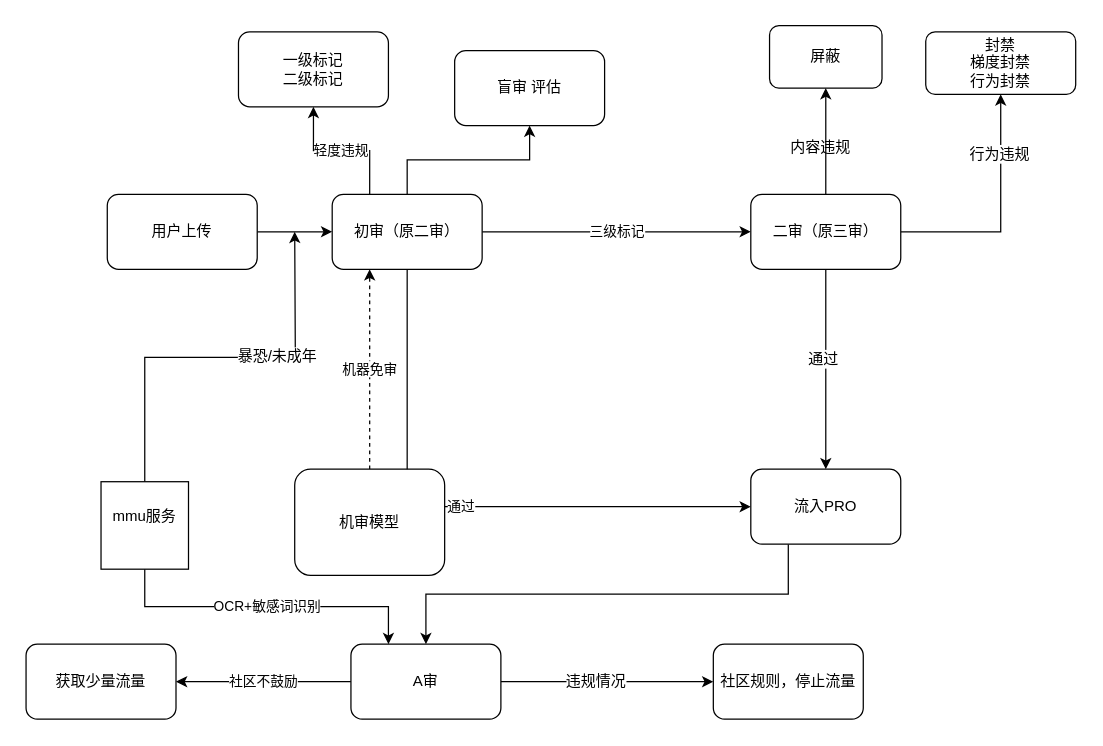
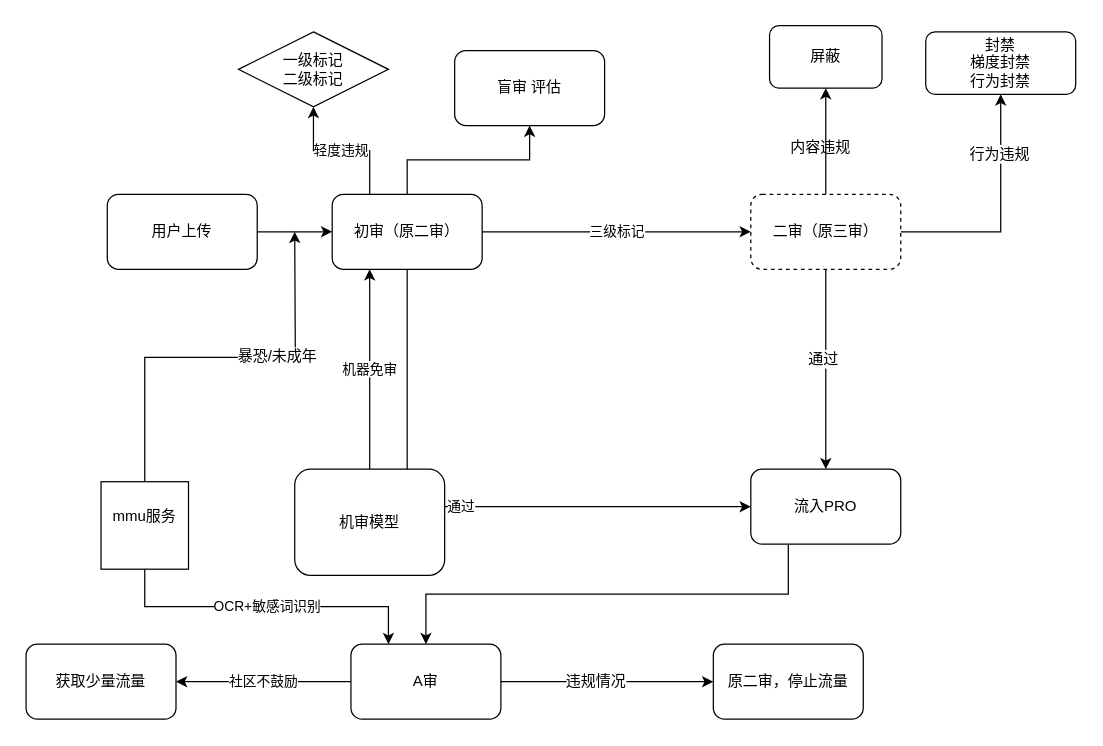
(313, 69) -> (313, 69)
(826, 232) -> (826, 232)
(369, 422) -> (369, 422)
(788, 682) -> (788, 682)
